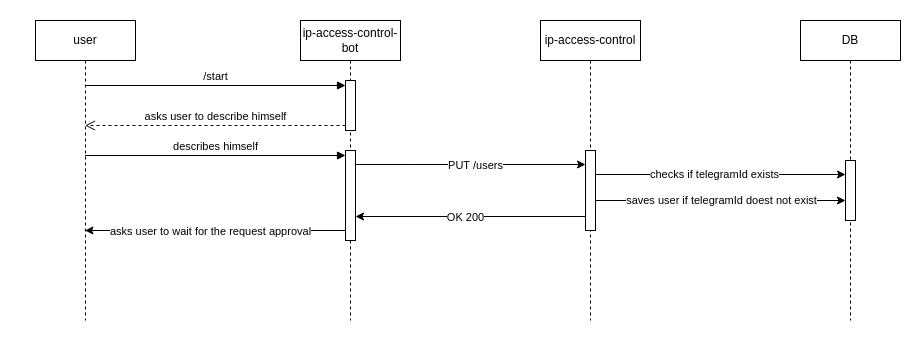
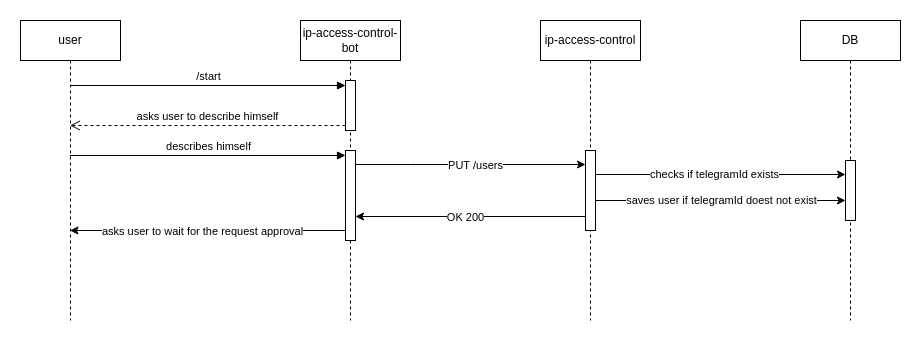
(86, 171) -> (71, 171)
